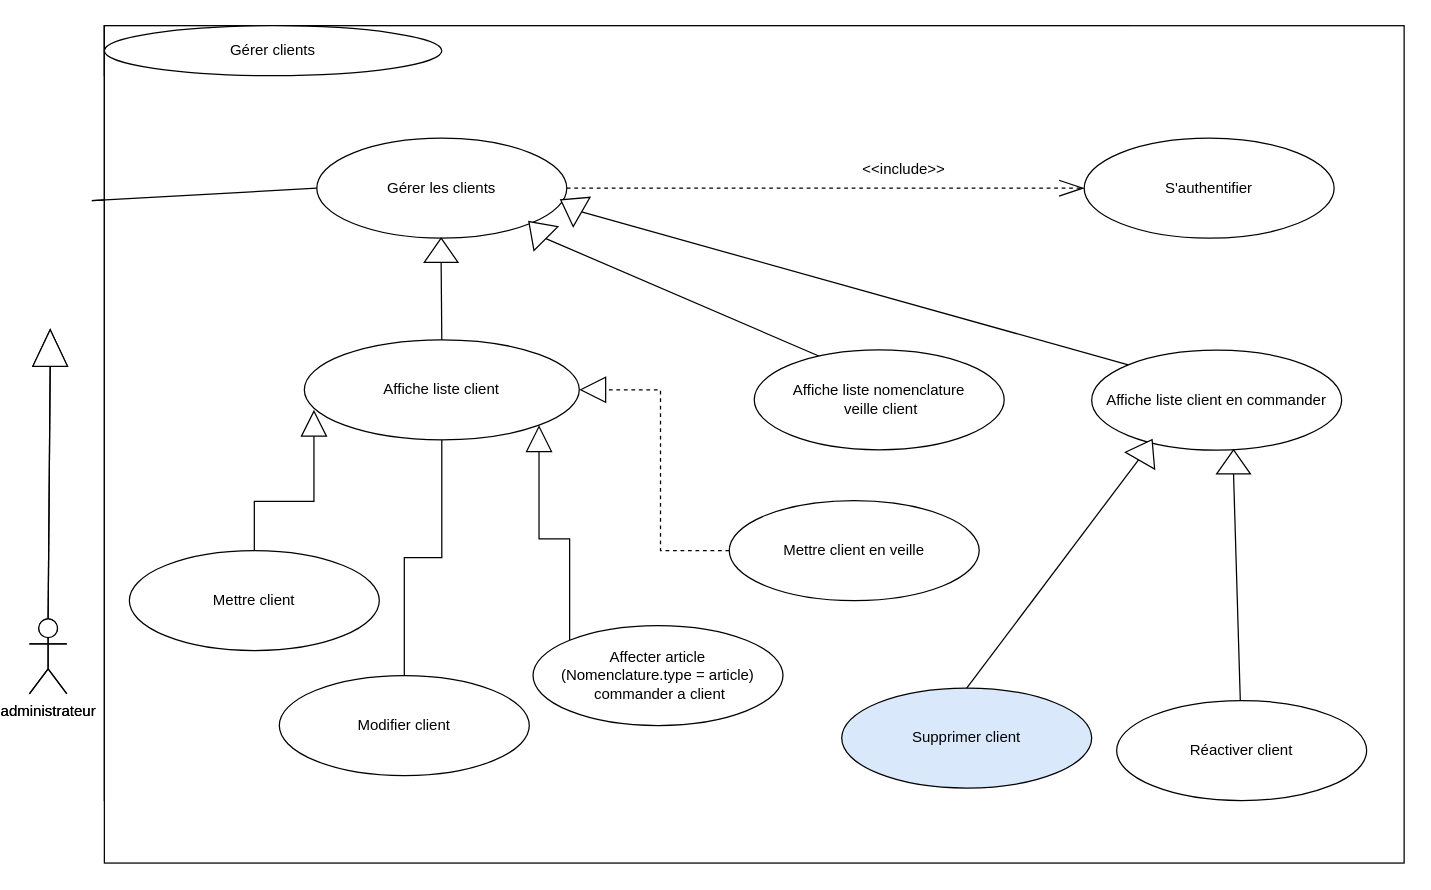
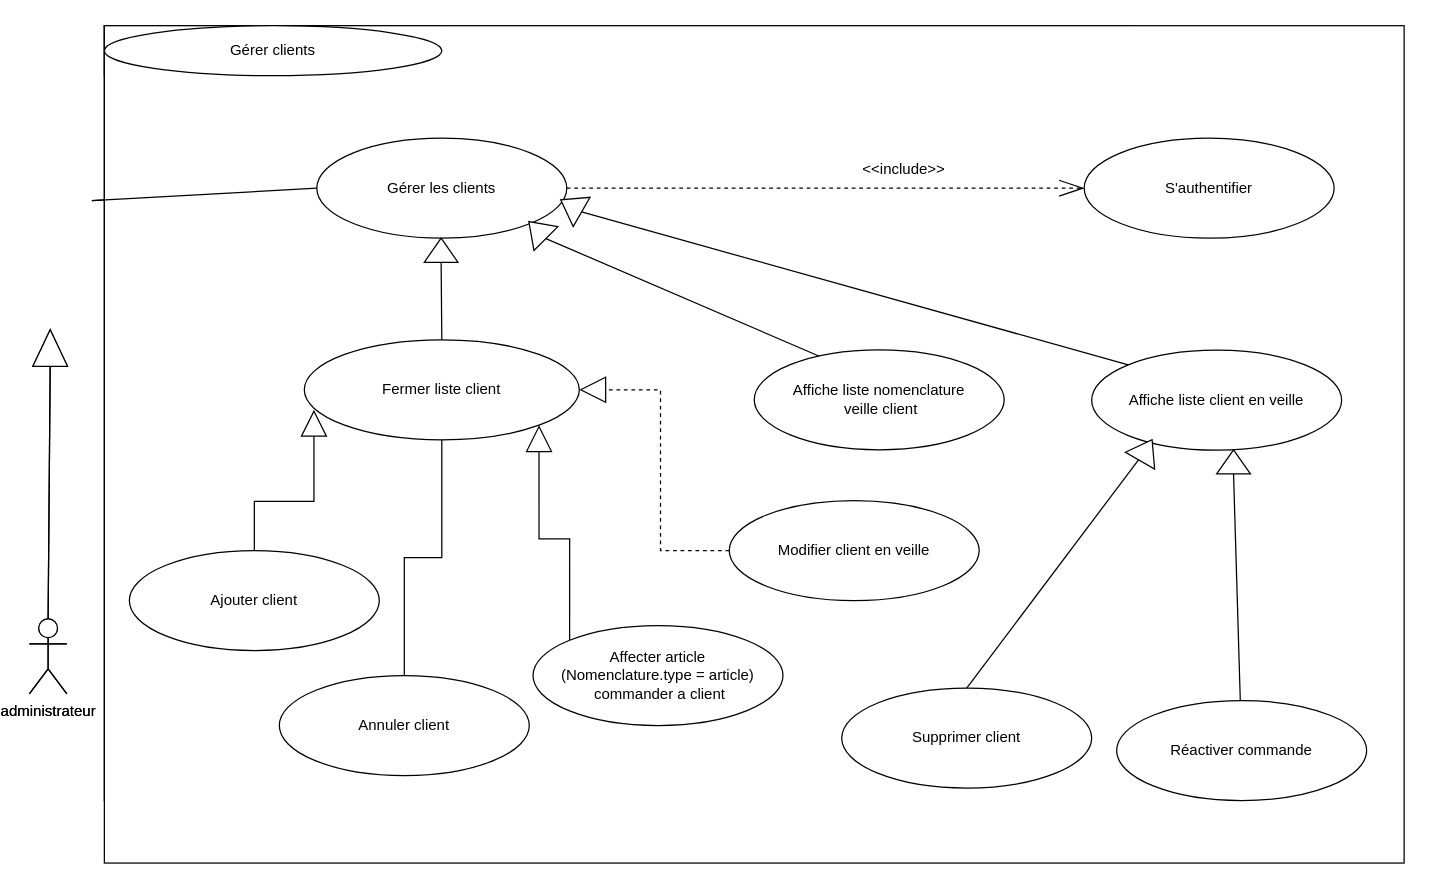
(442, 389) -> (442, 389)
(1217, 401) -> (1217, 401)
(854, 551) -> (854, 551)
(254, 601) -> (254, 601)
(404, 726) -> (404, 726)
(967, 738) -> (967, 738)
(1242, 751) -> (1242, 751)
